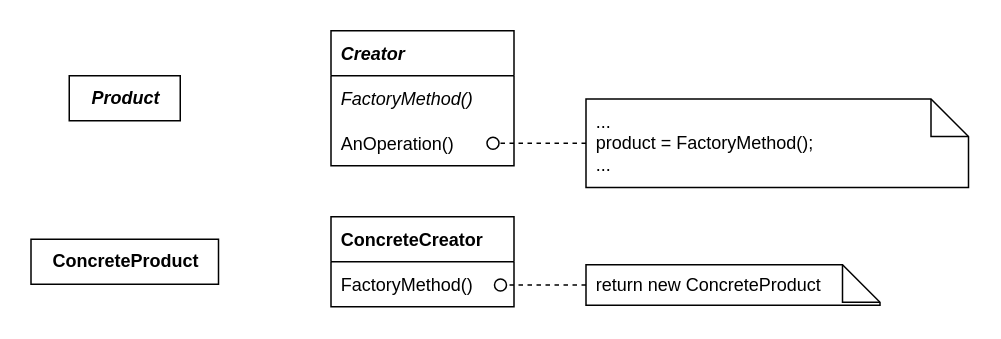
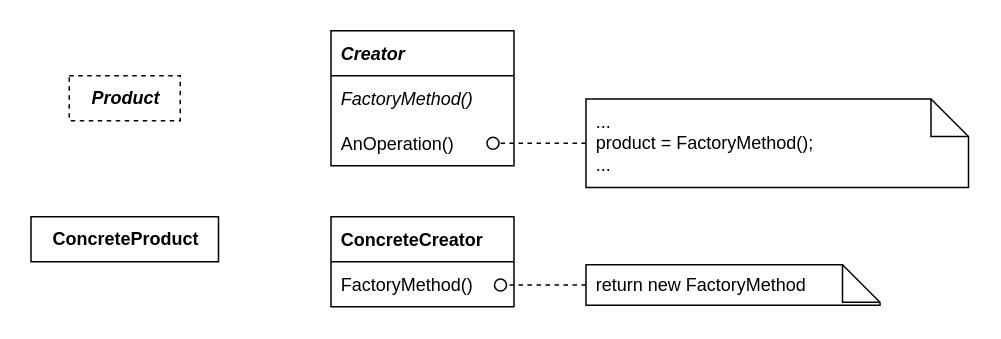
(125, 98) -> (125, 98)
(125, 262) -> (125, 239)
(723, 286) -> (713, 286)
